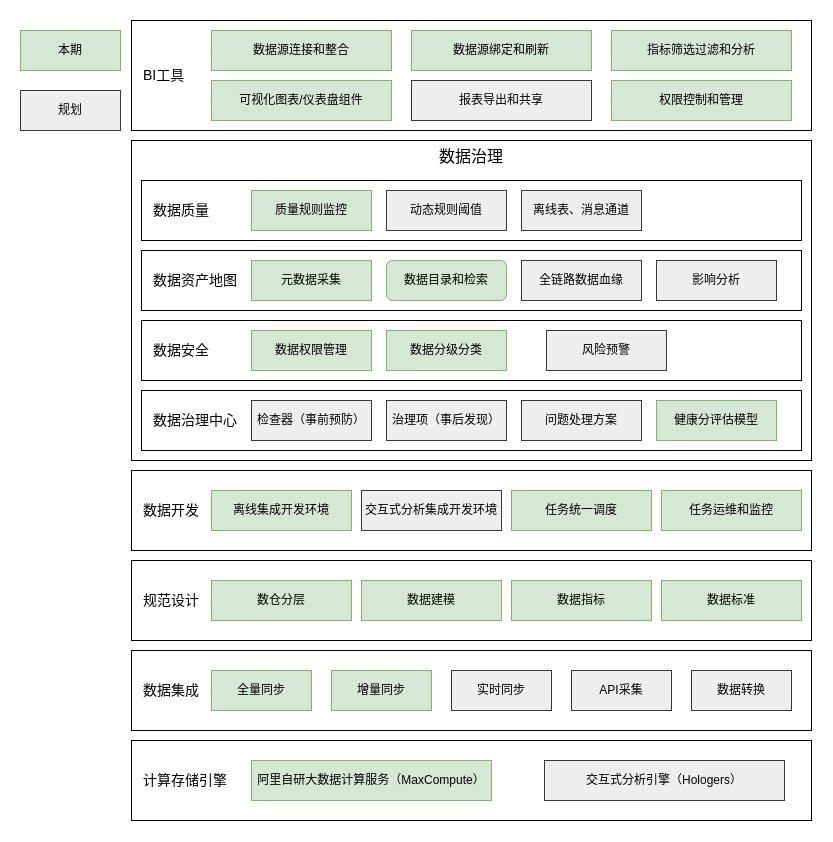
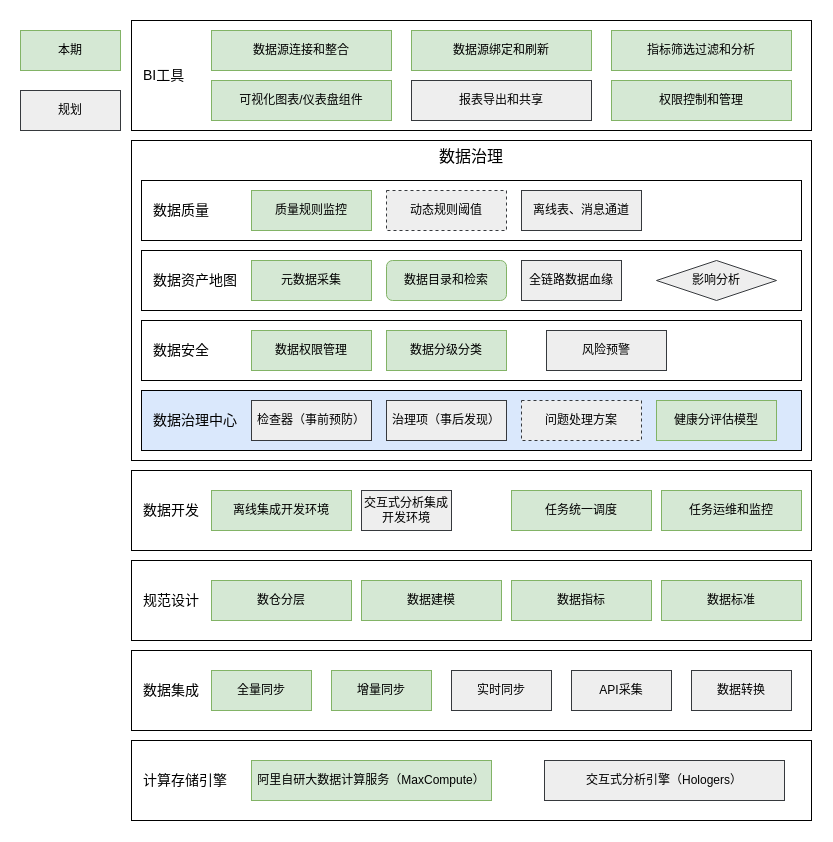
(447, 211) -> (447, 211)
(582, 281) -> (572, 281)
(717, 281) -> (717, 281)
(196, 421) -> (196, 421)
(582, 421) -> (582, 421)
(432, 511) -> (407, 511)
